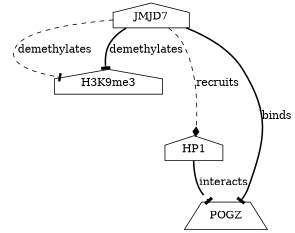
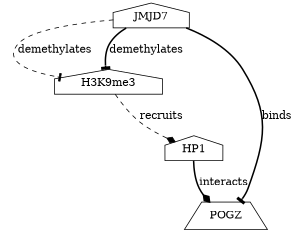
(193, 74) -> (138, 120)
(196, 179) -> (196, 179)
